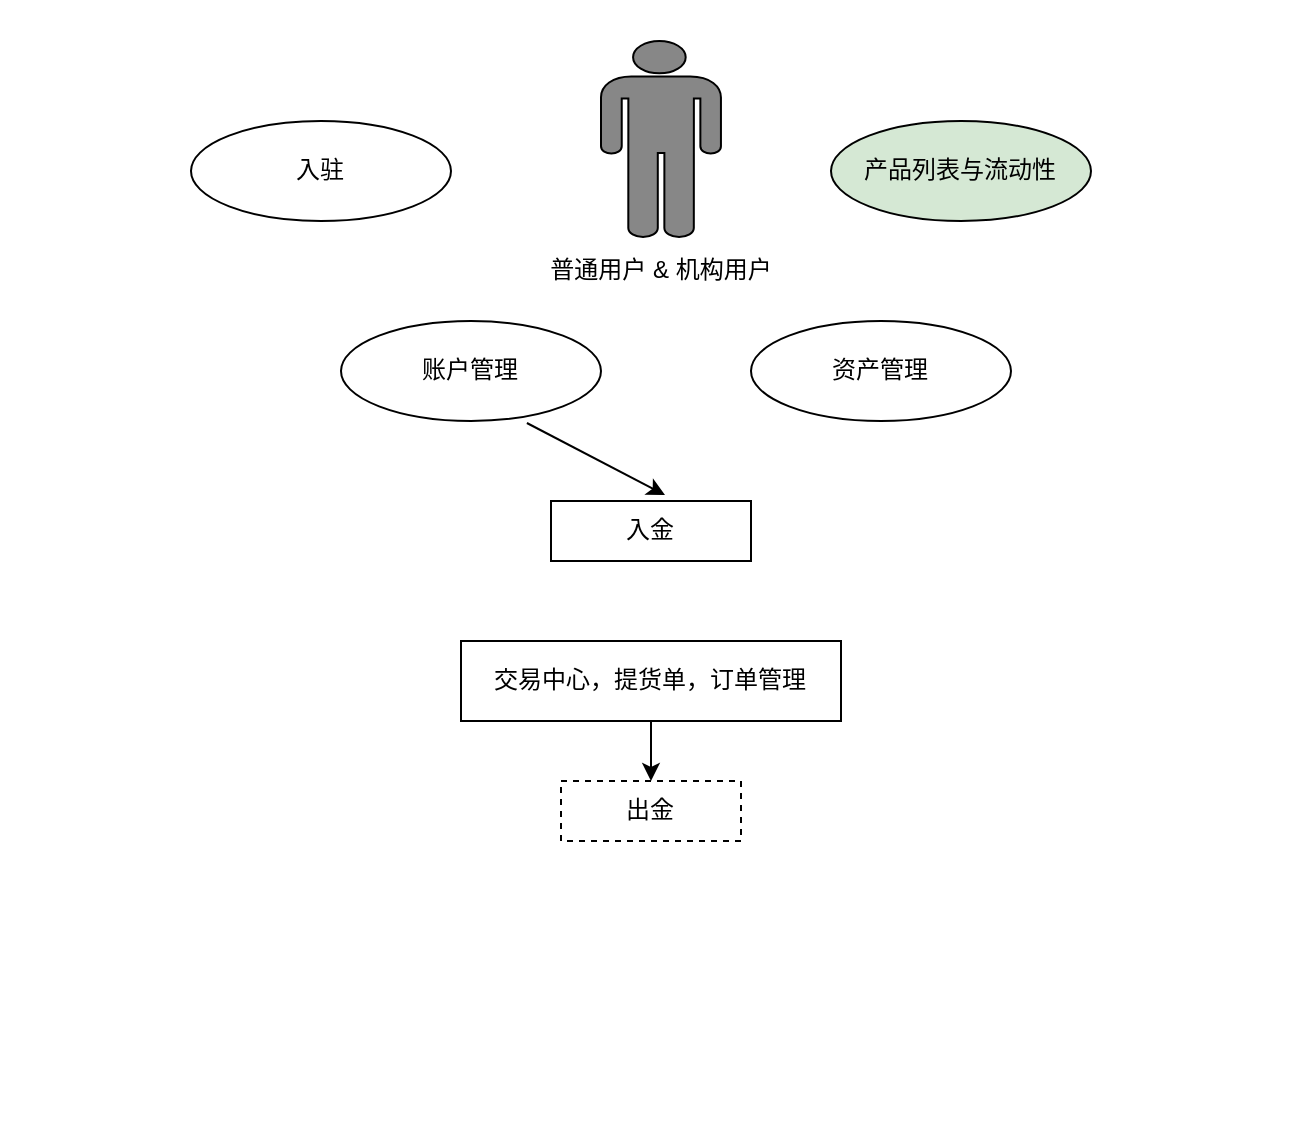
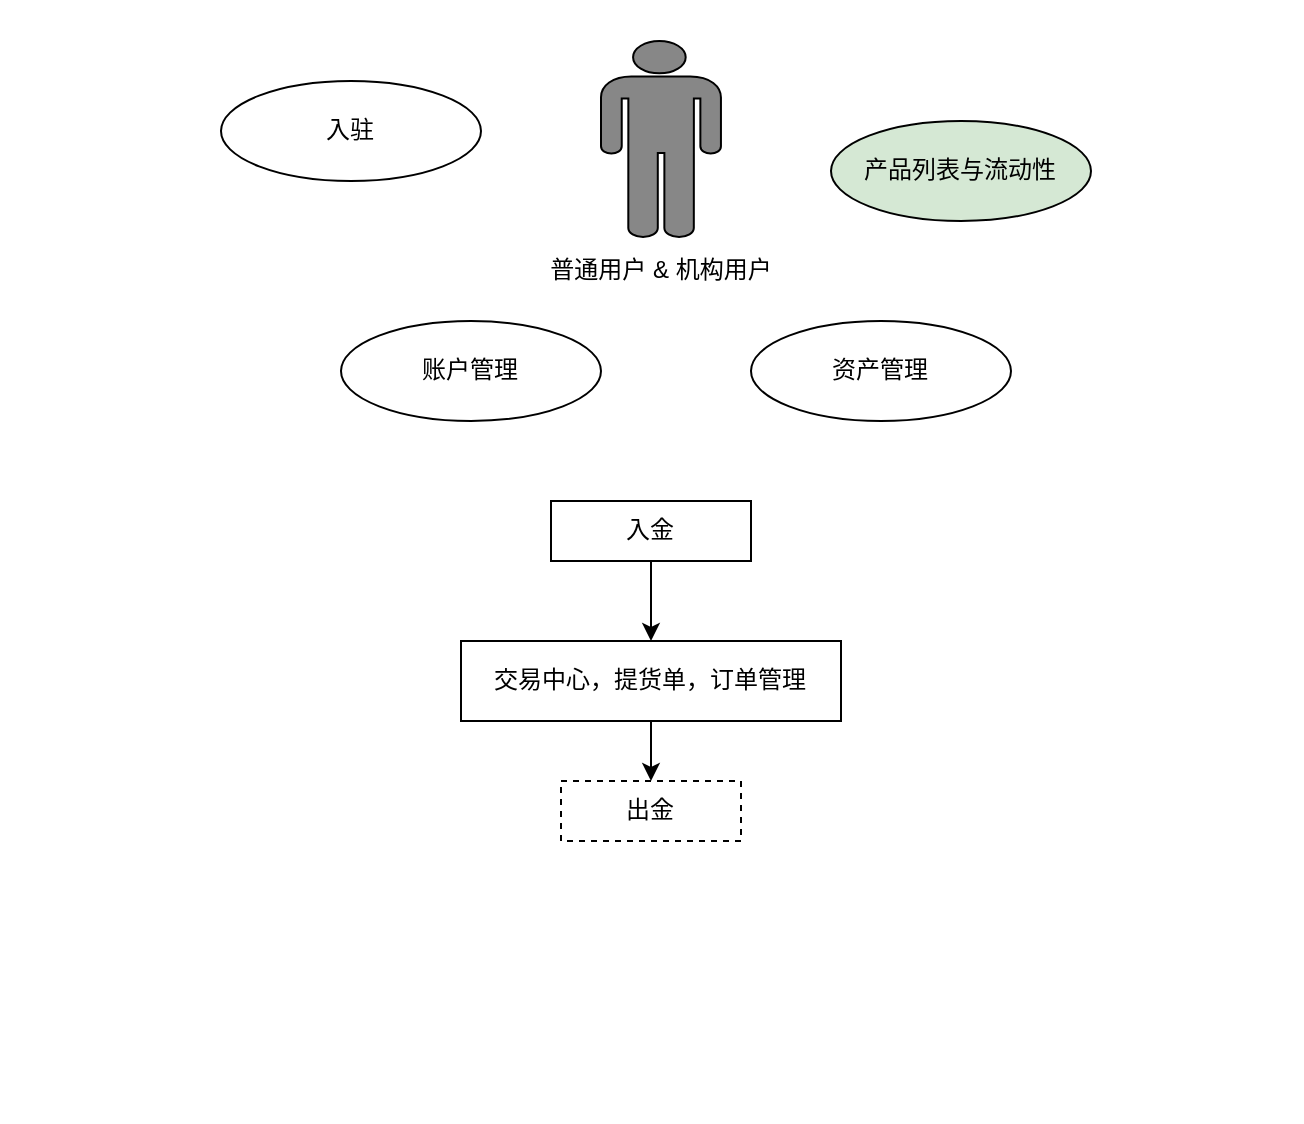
(321, 171) -> (351, 131)
(590, 456) -> none
none -> (651, 594)
